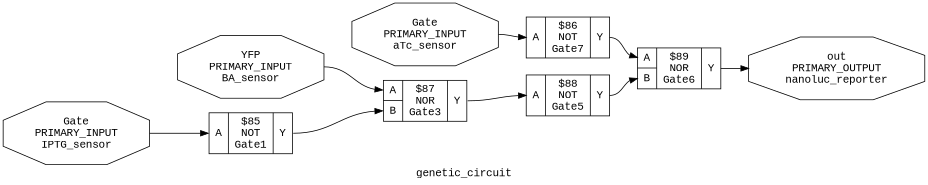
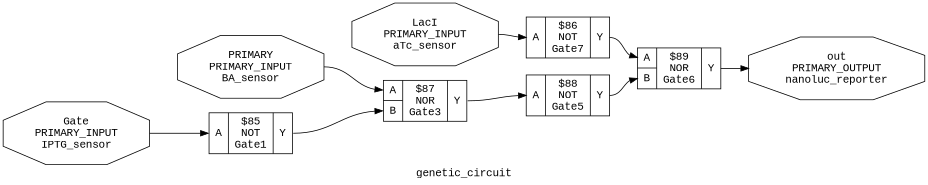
(425, 34) -> (425, 34)
(251, 67) -> (251, 67)
